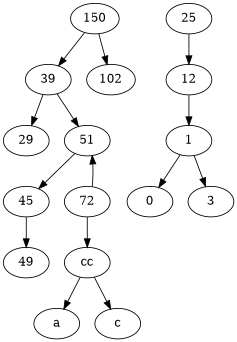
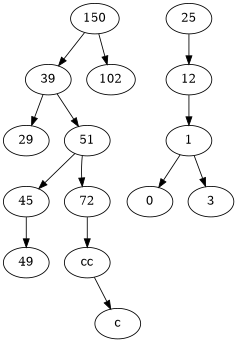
(93, 175) -> (82, 167)
(57, 324) -> none
